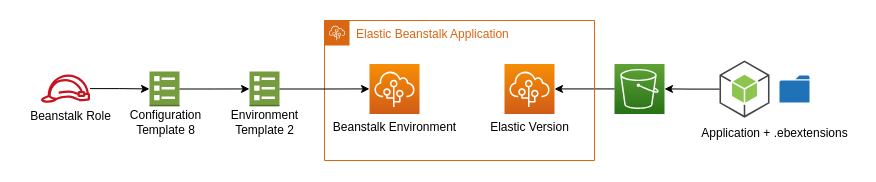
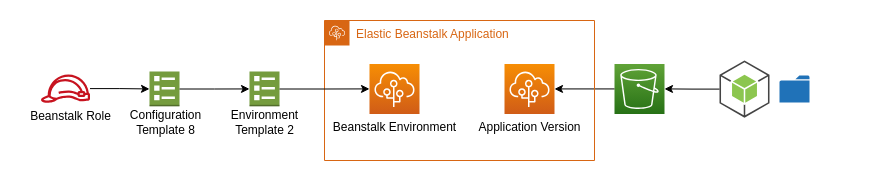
(530, 128) -> (530, 128)
(775, 134) -> none
